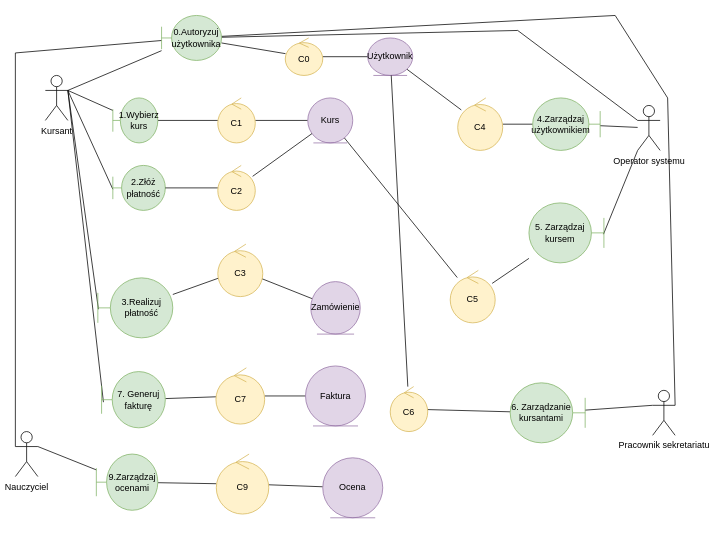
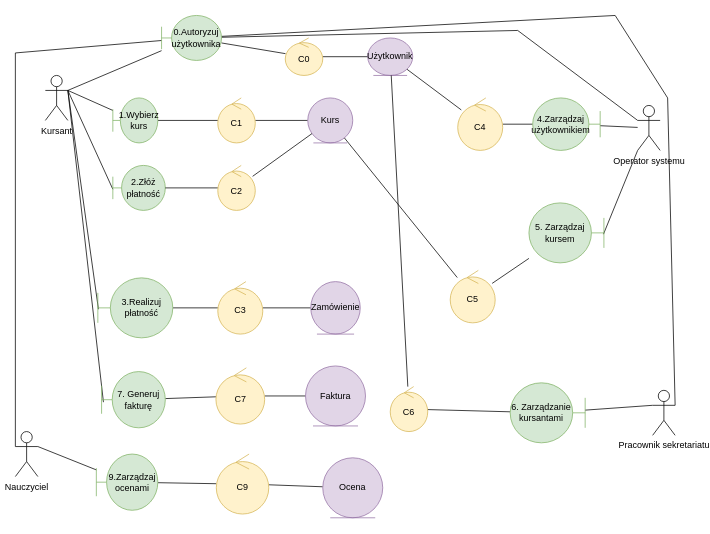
(240, 270) -> (240, 308)
